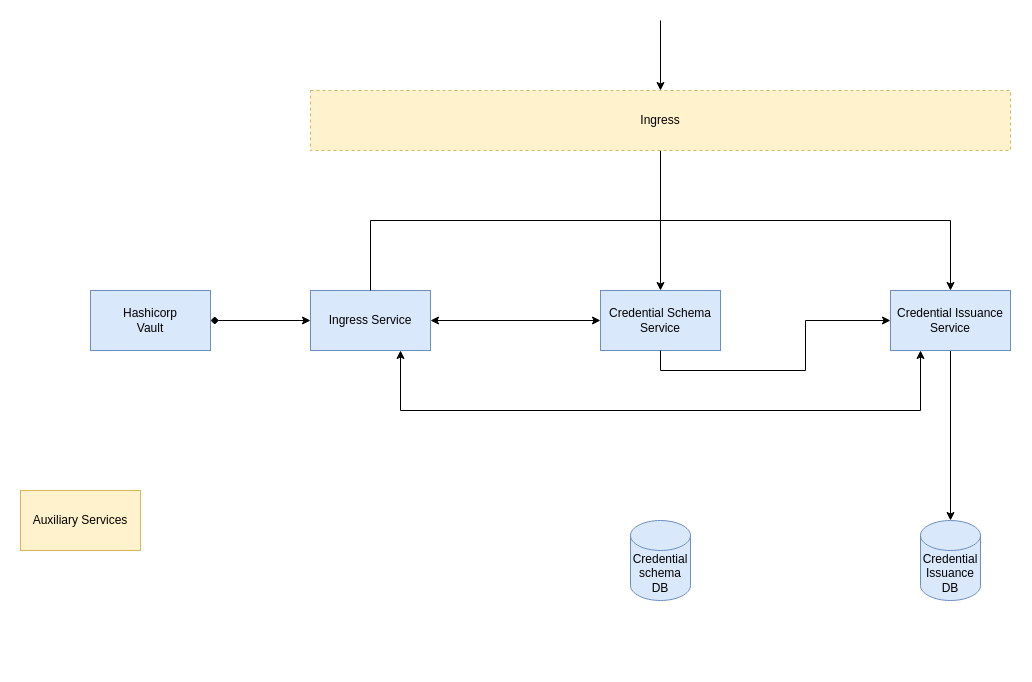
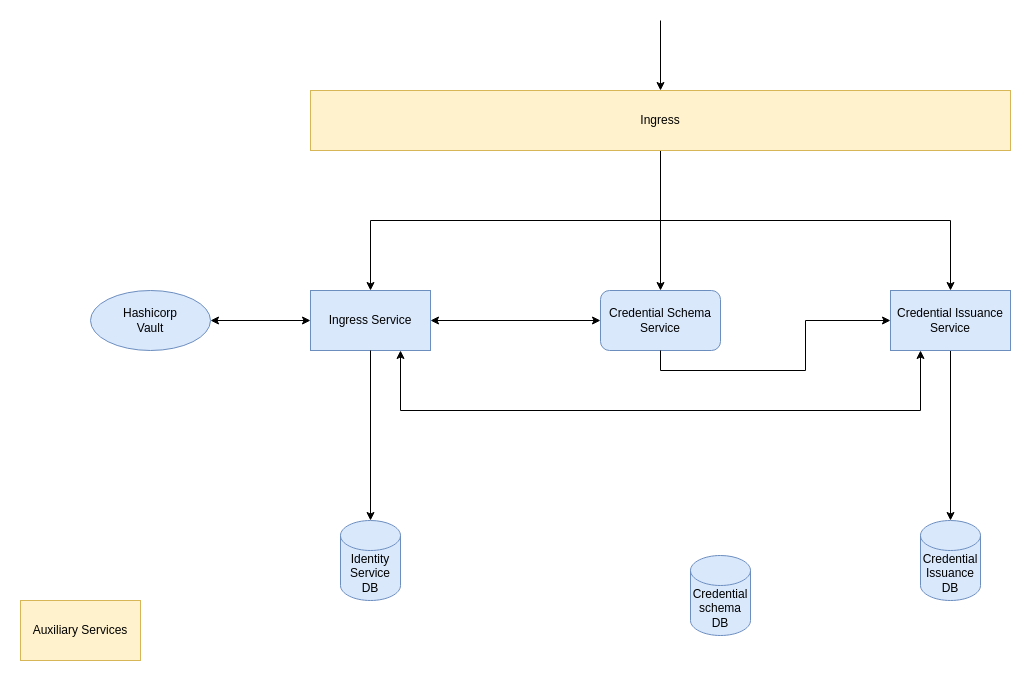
(661, 121) -> (661, 121)
(371, 285) -> (371, 282)
(151, 321) -> (151, 321)
(219, 321) -> (218, 321)
(661, 321) -> (661, 321)
none -> (371, 432)
(81, 521) -> (81, 631)
none -> (371, 561)
(661, 561) -> (721, 596)
